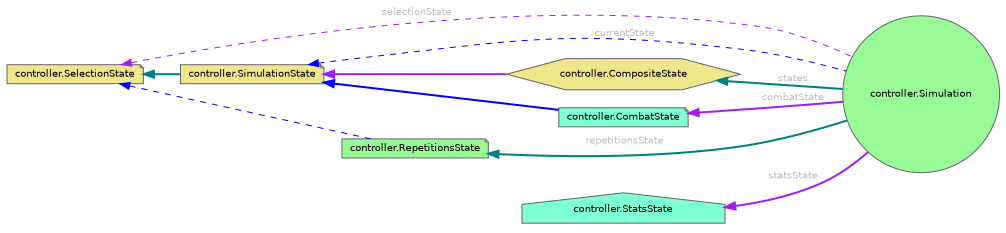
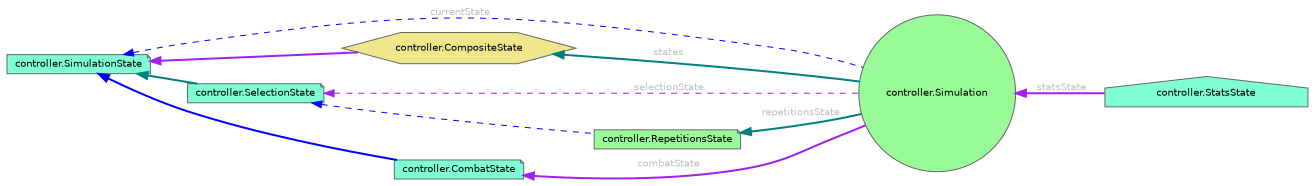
(75, 74) -> (256, 93)
(167, 74) -> (172, 80)
(252, 74) -> (79, 64)
(806, 189) -> (1065, 93)
